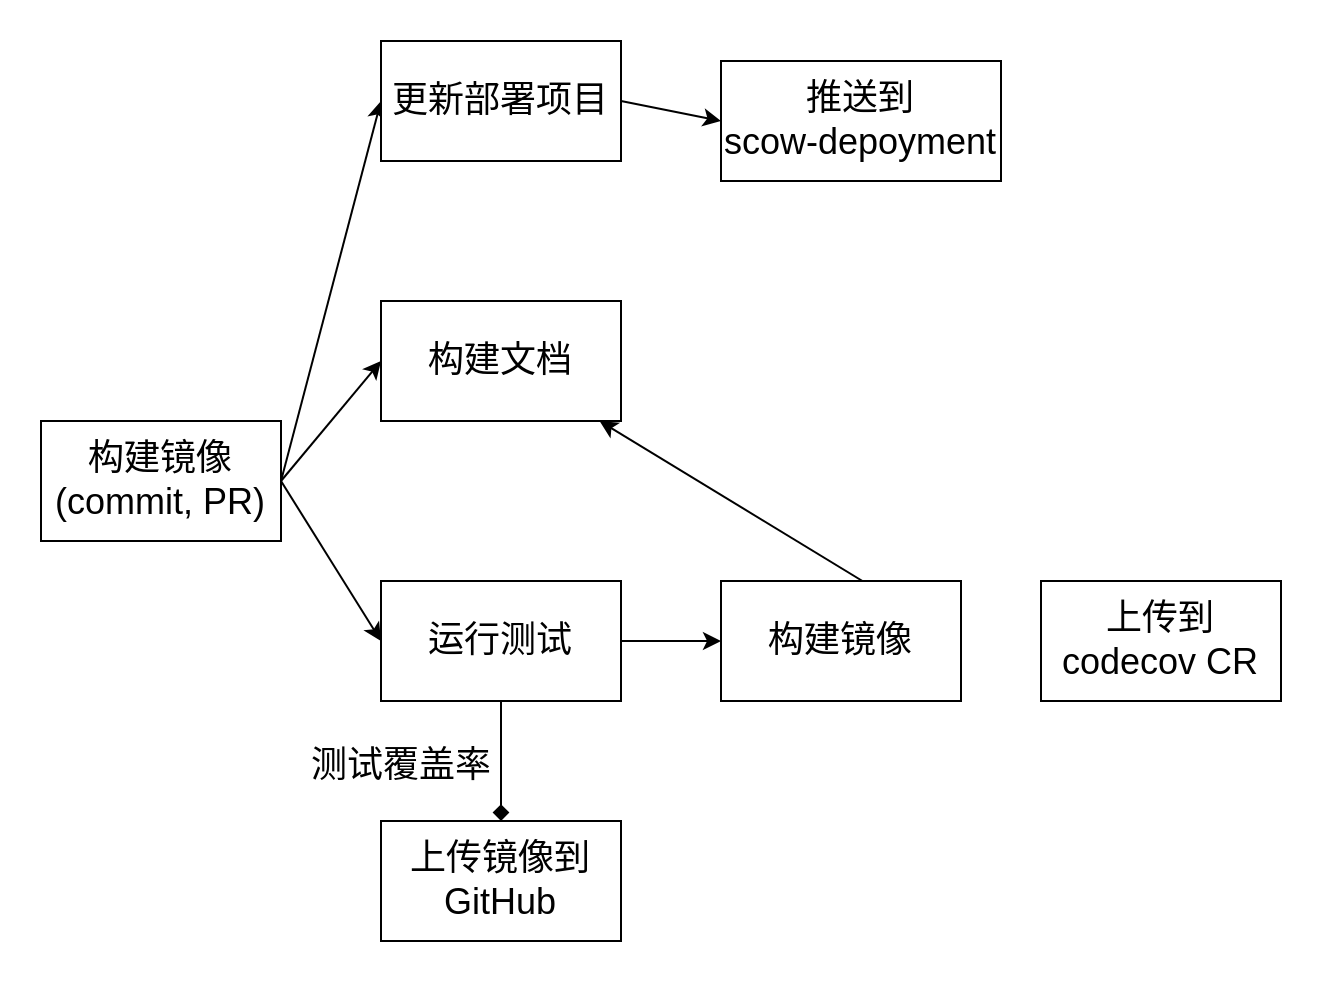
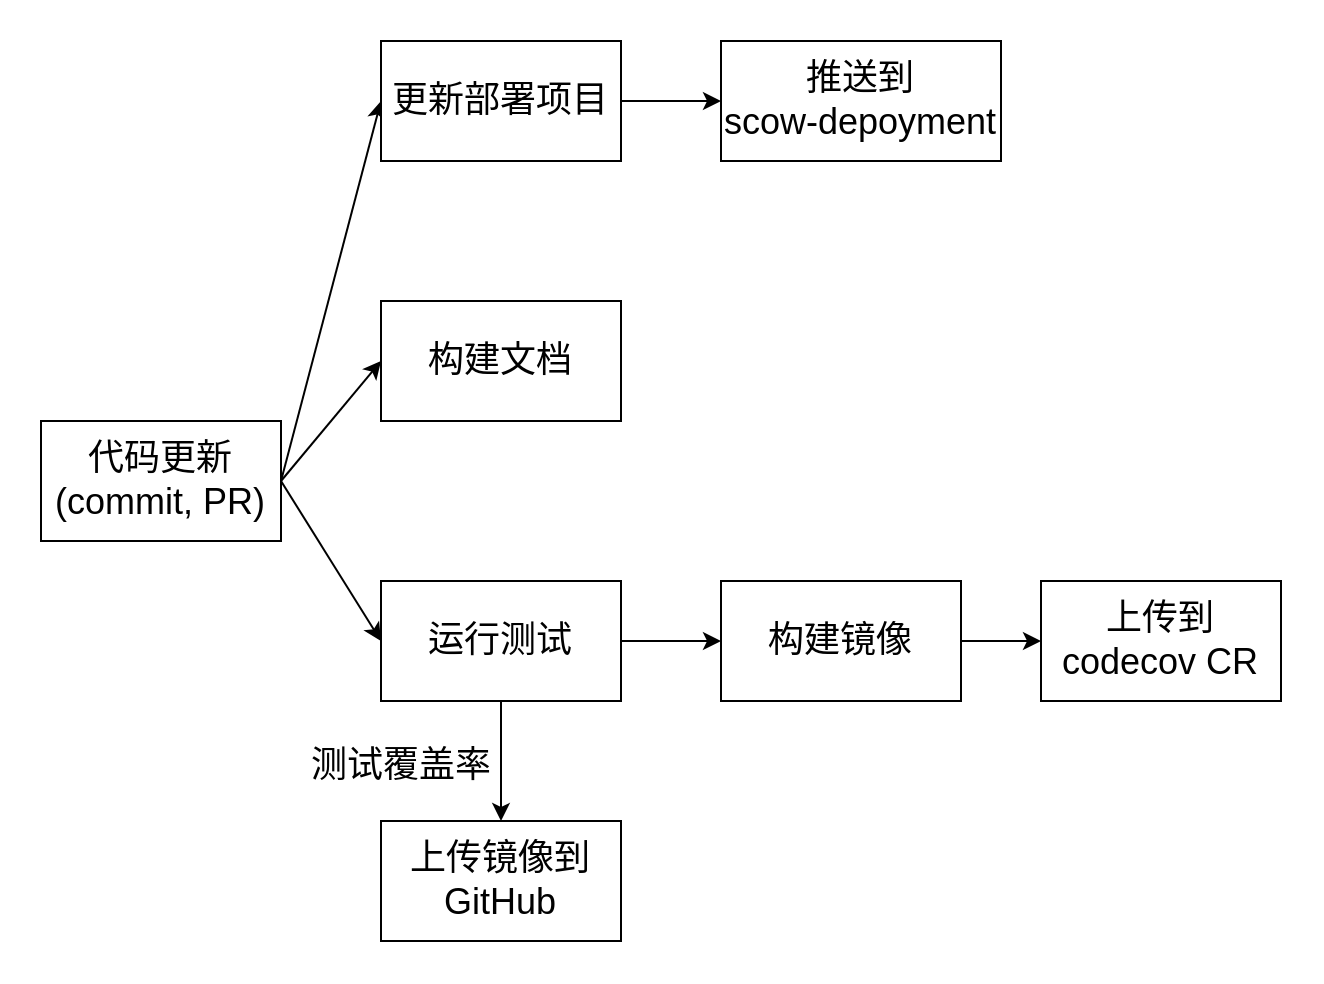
(861, 121) -> (861, 101)
(161, 481) -> (161, 481)
(737, 505) -> (994, 641)
(501, 805) -> (501, 806)
